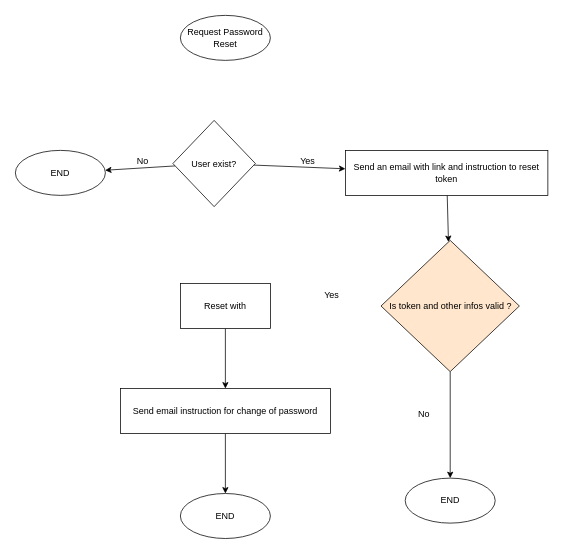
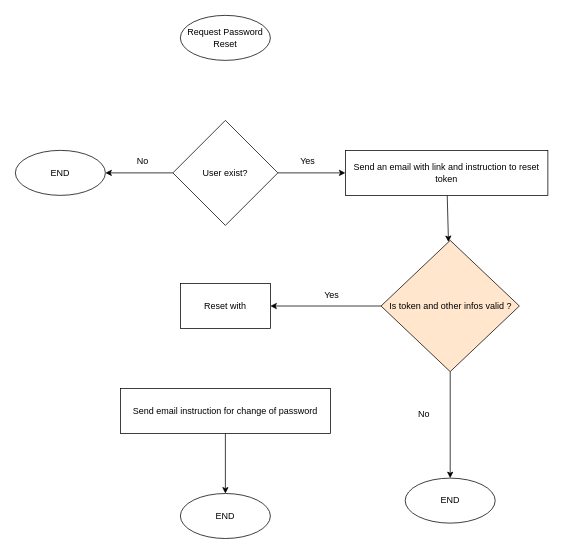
(214, 164) -> (225, 173)
none -> (277, 306)
(225, 356) -> none
